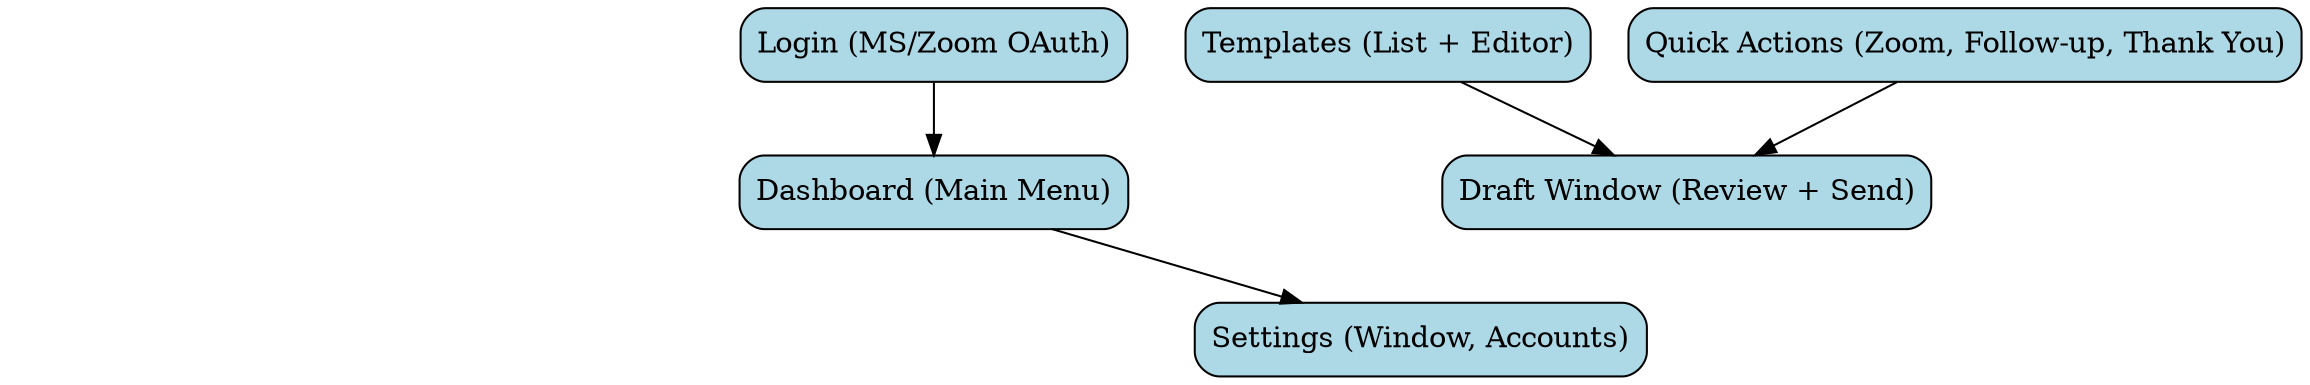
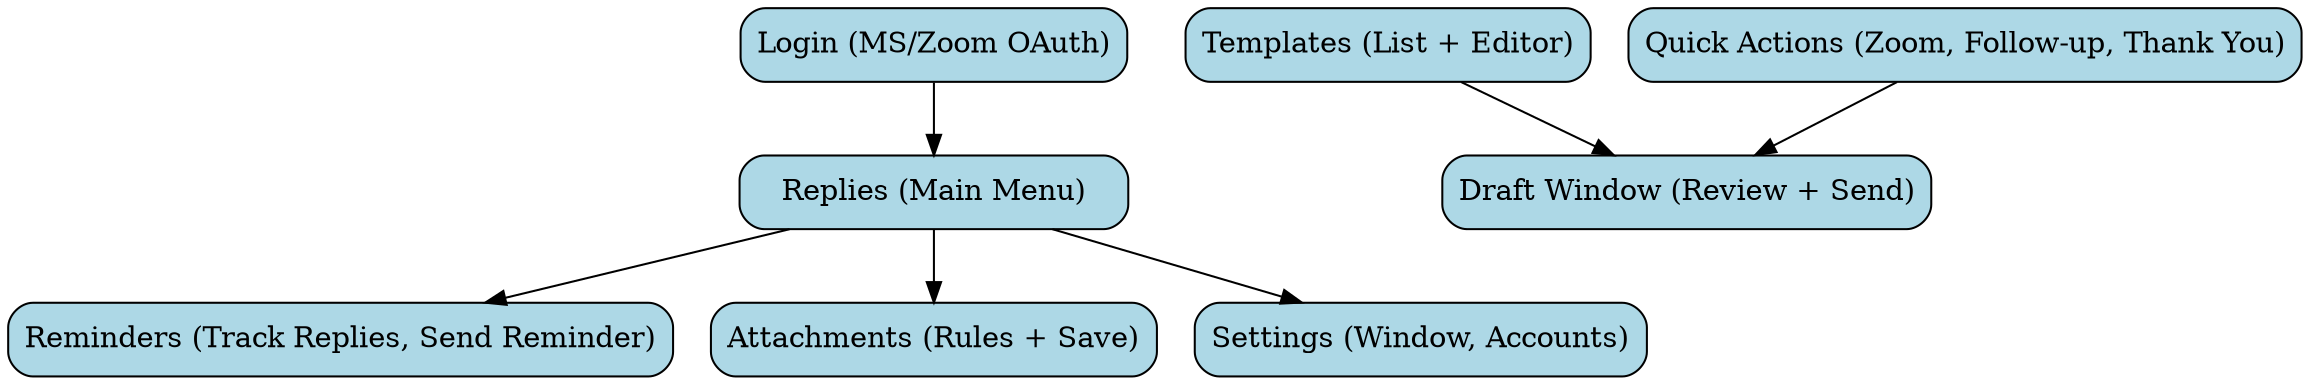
(934, 192) -> (934, 192)
none -> (341, 340)
none -> (934, 340)
